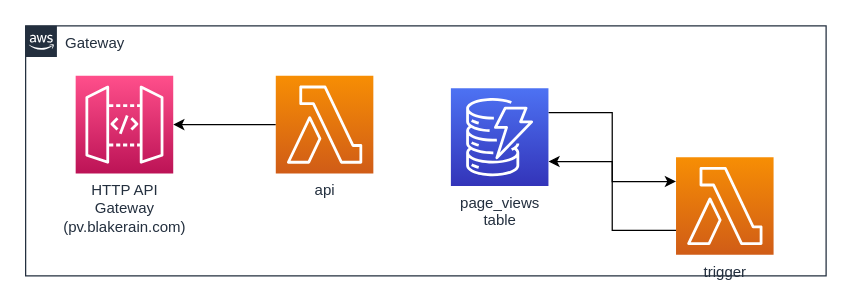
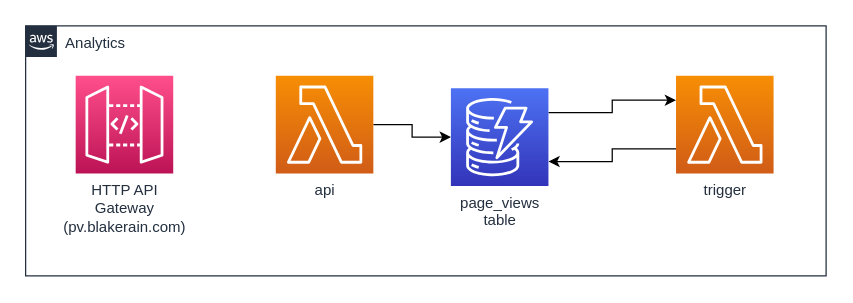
(95, 43) -> (100, 43)
(228, 124) -> (412, 126)
(724, 206) -> (724, 124)
